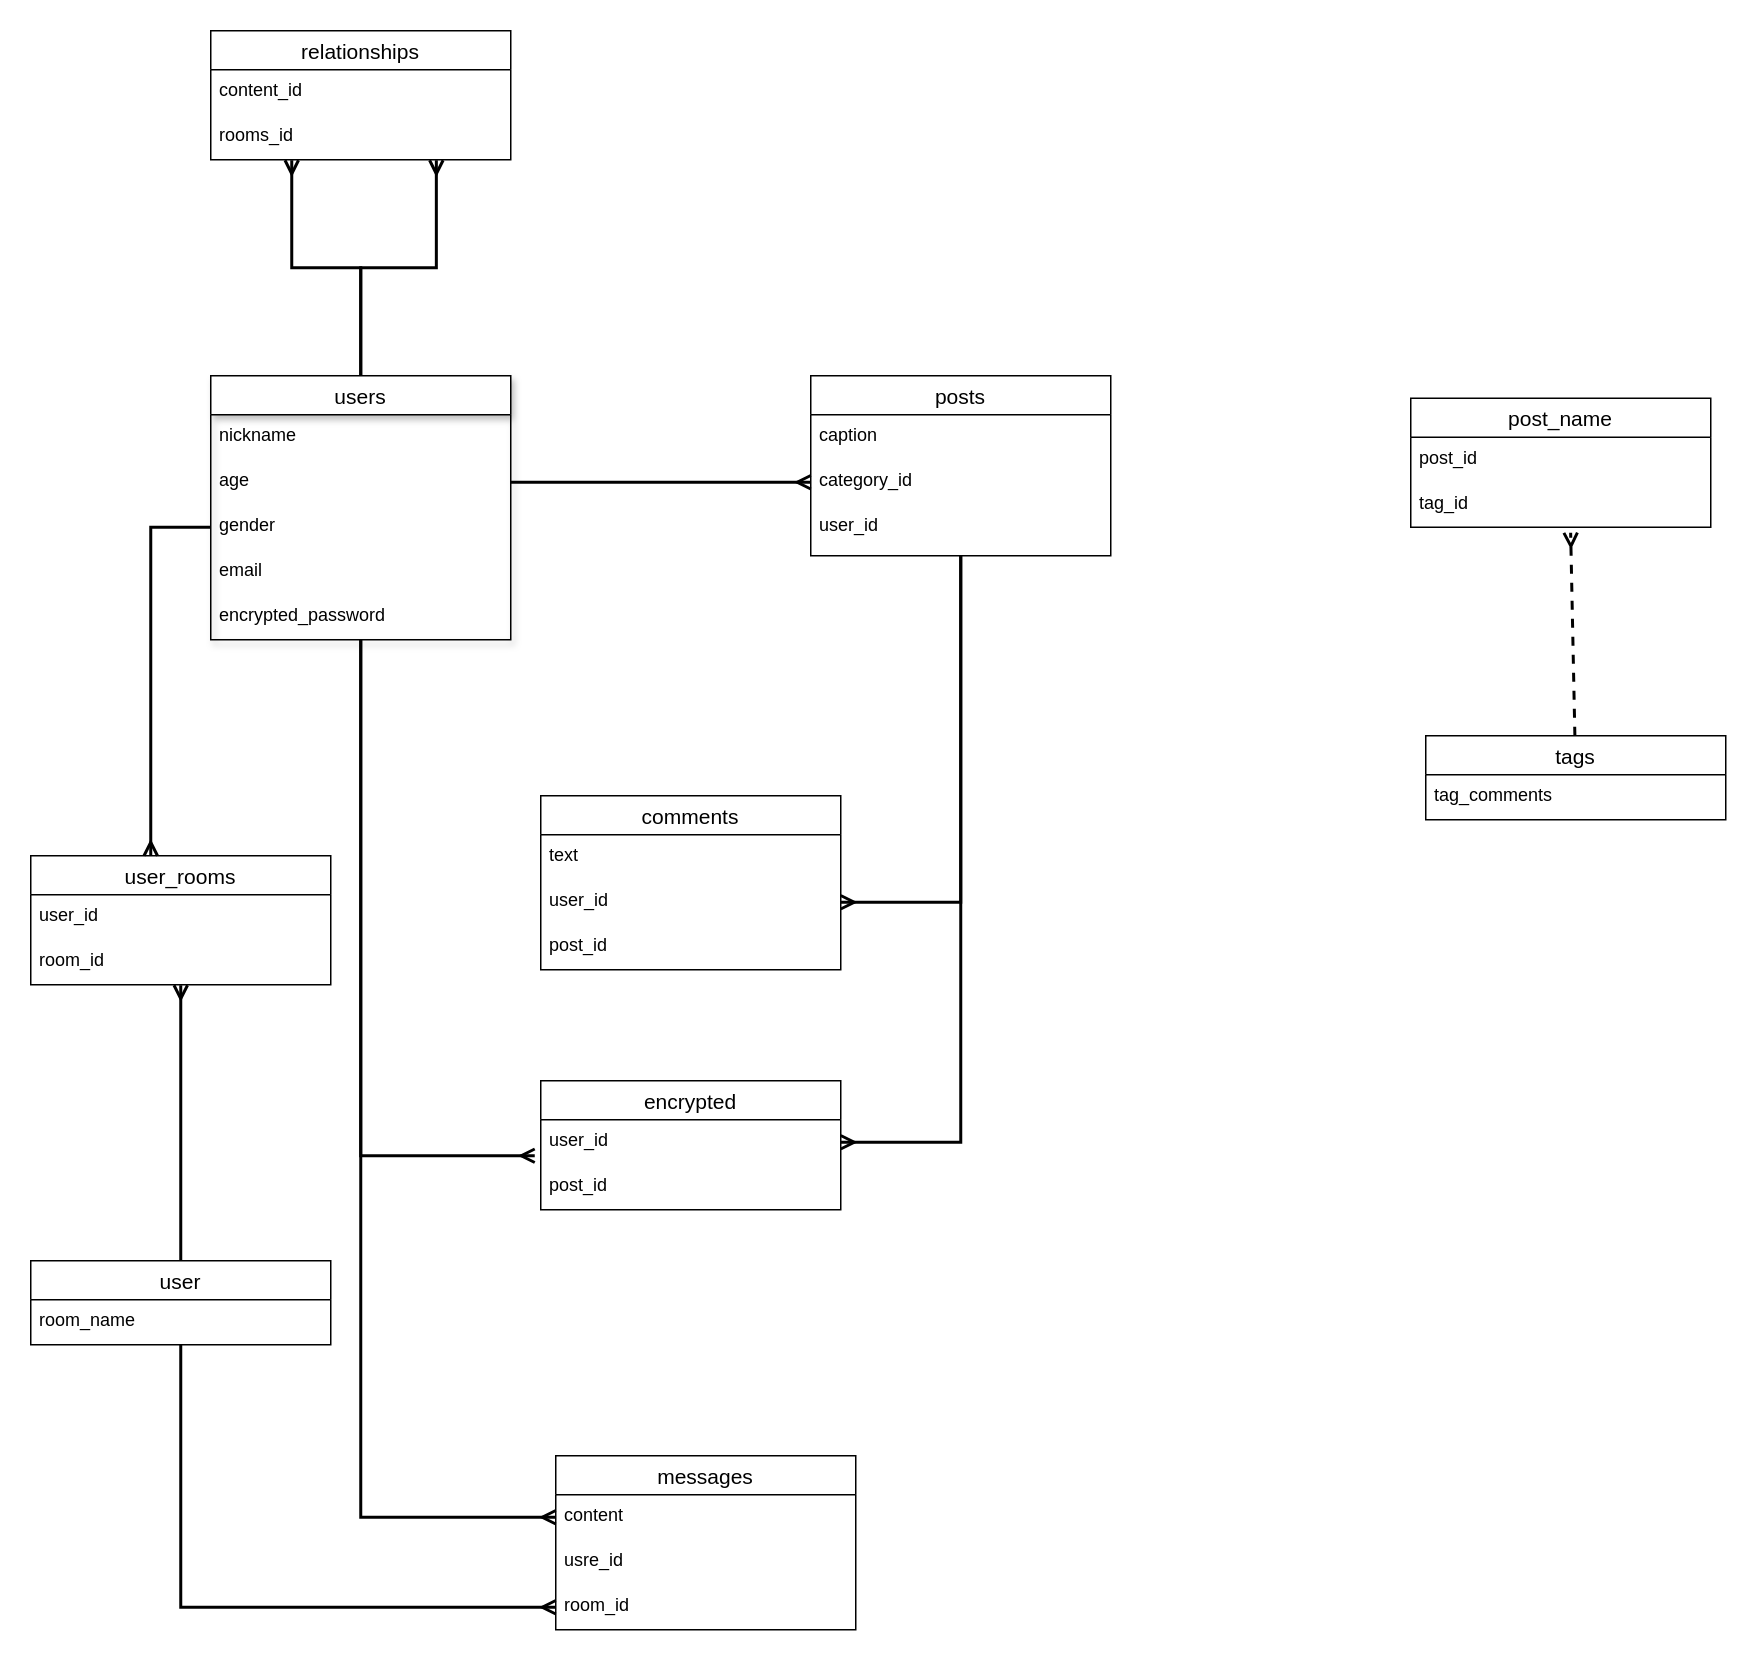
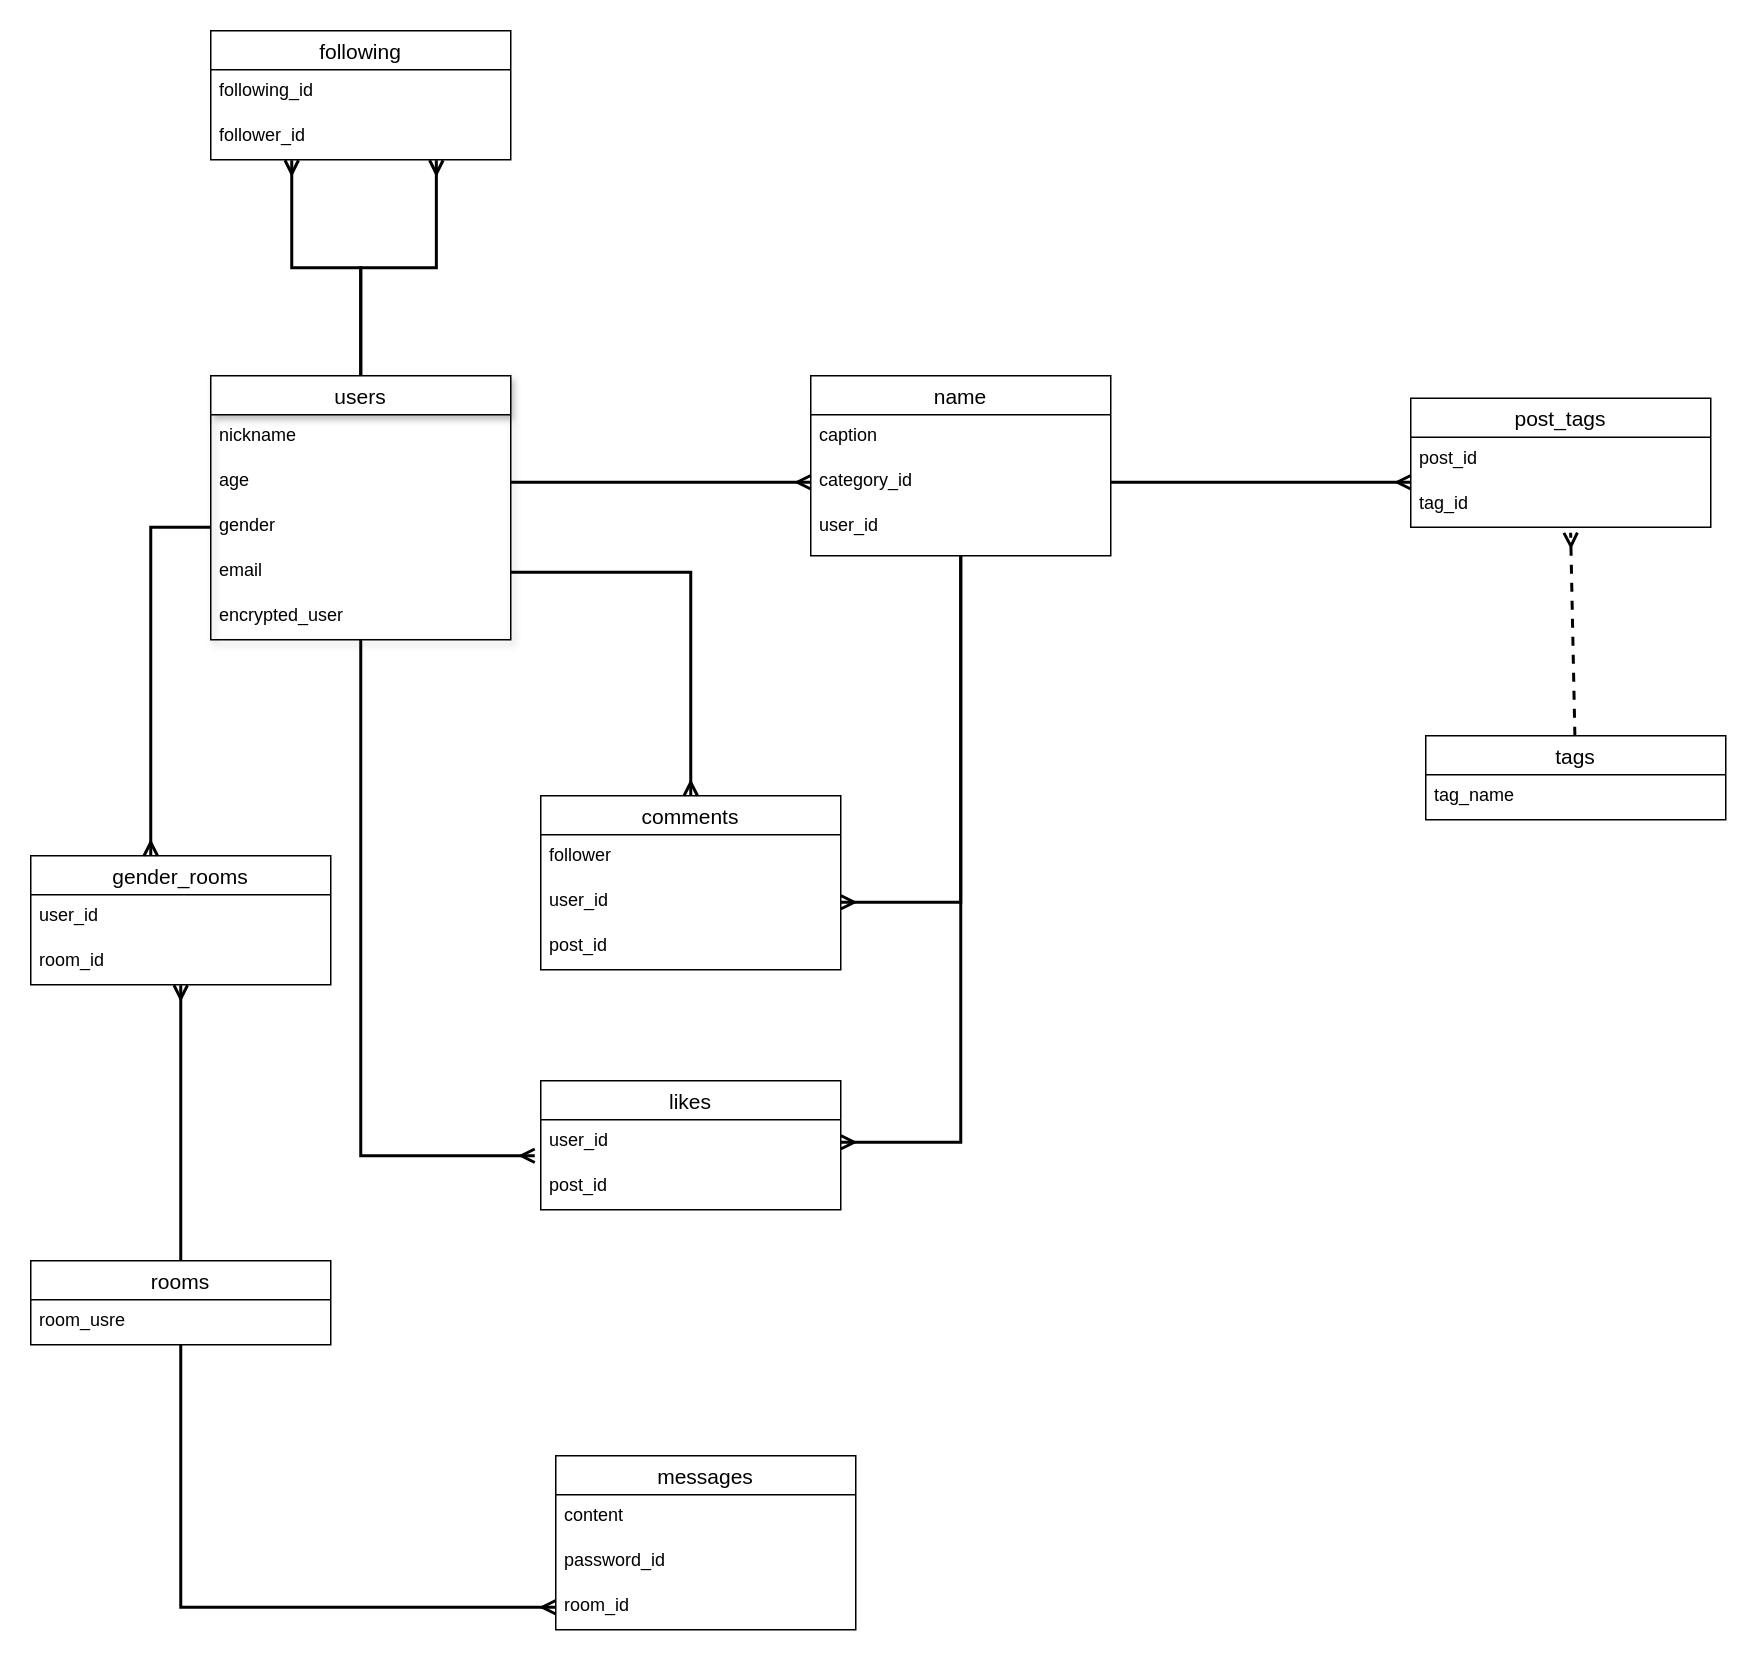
(360, 52) -> (360, 52)
(267, 90) -> (270, 90)
(257, 135) -> (267, 135)
(960, 397) -> (960, 397)
(1560, 419) -> (1560, 419)
none -> (1260, 482)
none -> (691, 594)
(310, 615) -> (290, 615)
(1494, 795) -> (1474, 795)
(569, 855) -> (585, 855)
(180, 877) -> (180, 877)
(690, 1102) -> (690, 1102)
(180, 1282) -> (180, 1282)
(84, 1320) -> (84, 1320)
(361, 1433) -> none
(597, 1560) -> (617, 1560)
